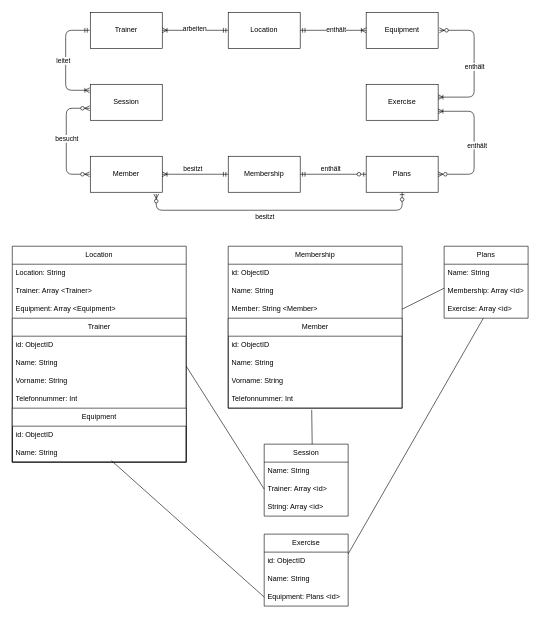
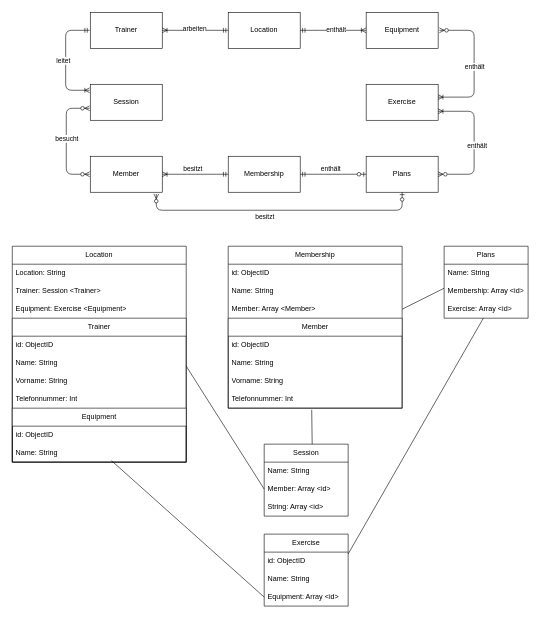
(60, 291) -> (63, 291)
(68, 309) -> (73, 309)
(275, 309) -> (273, 309)
(302, 489) -> (300, 489)
(305, 597) -> (306, 597)
